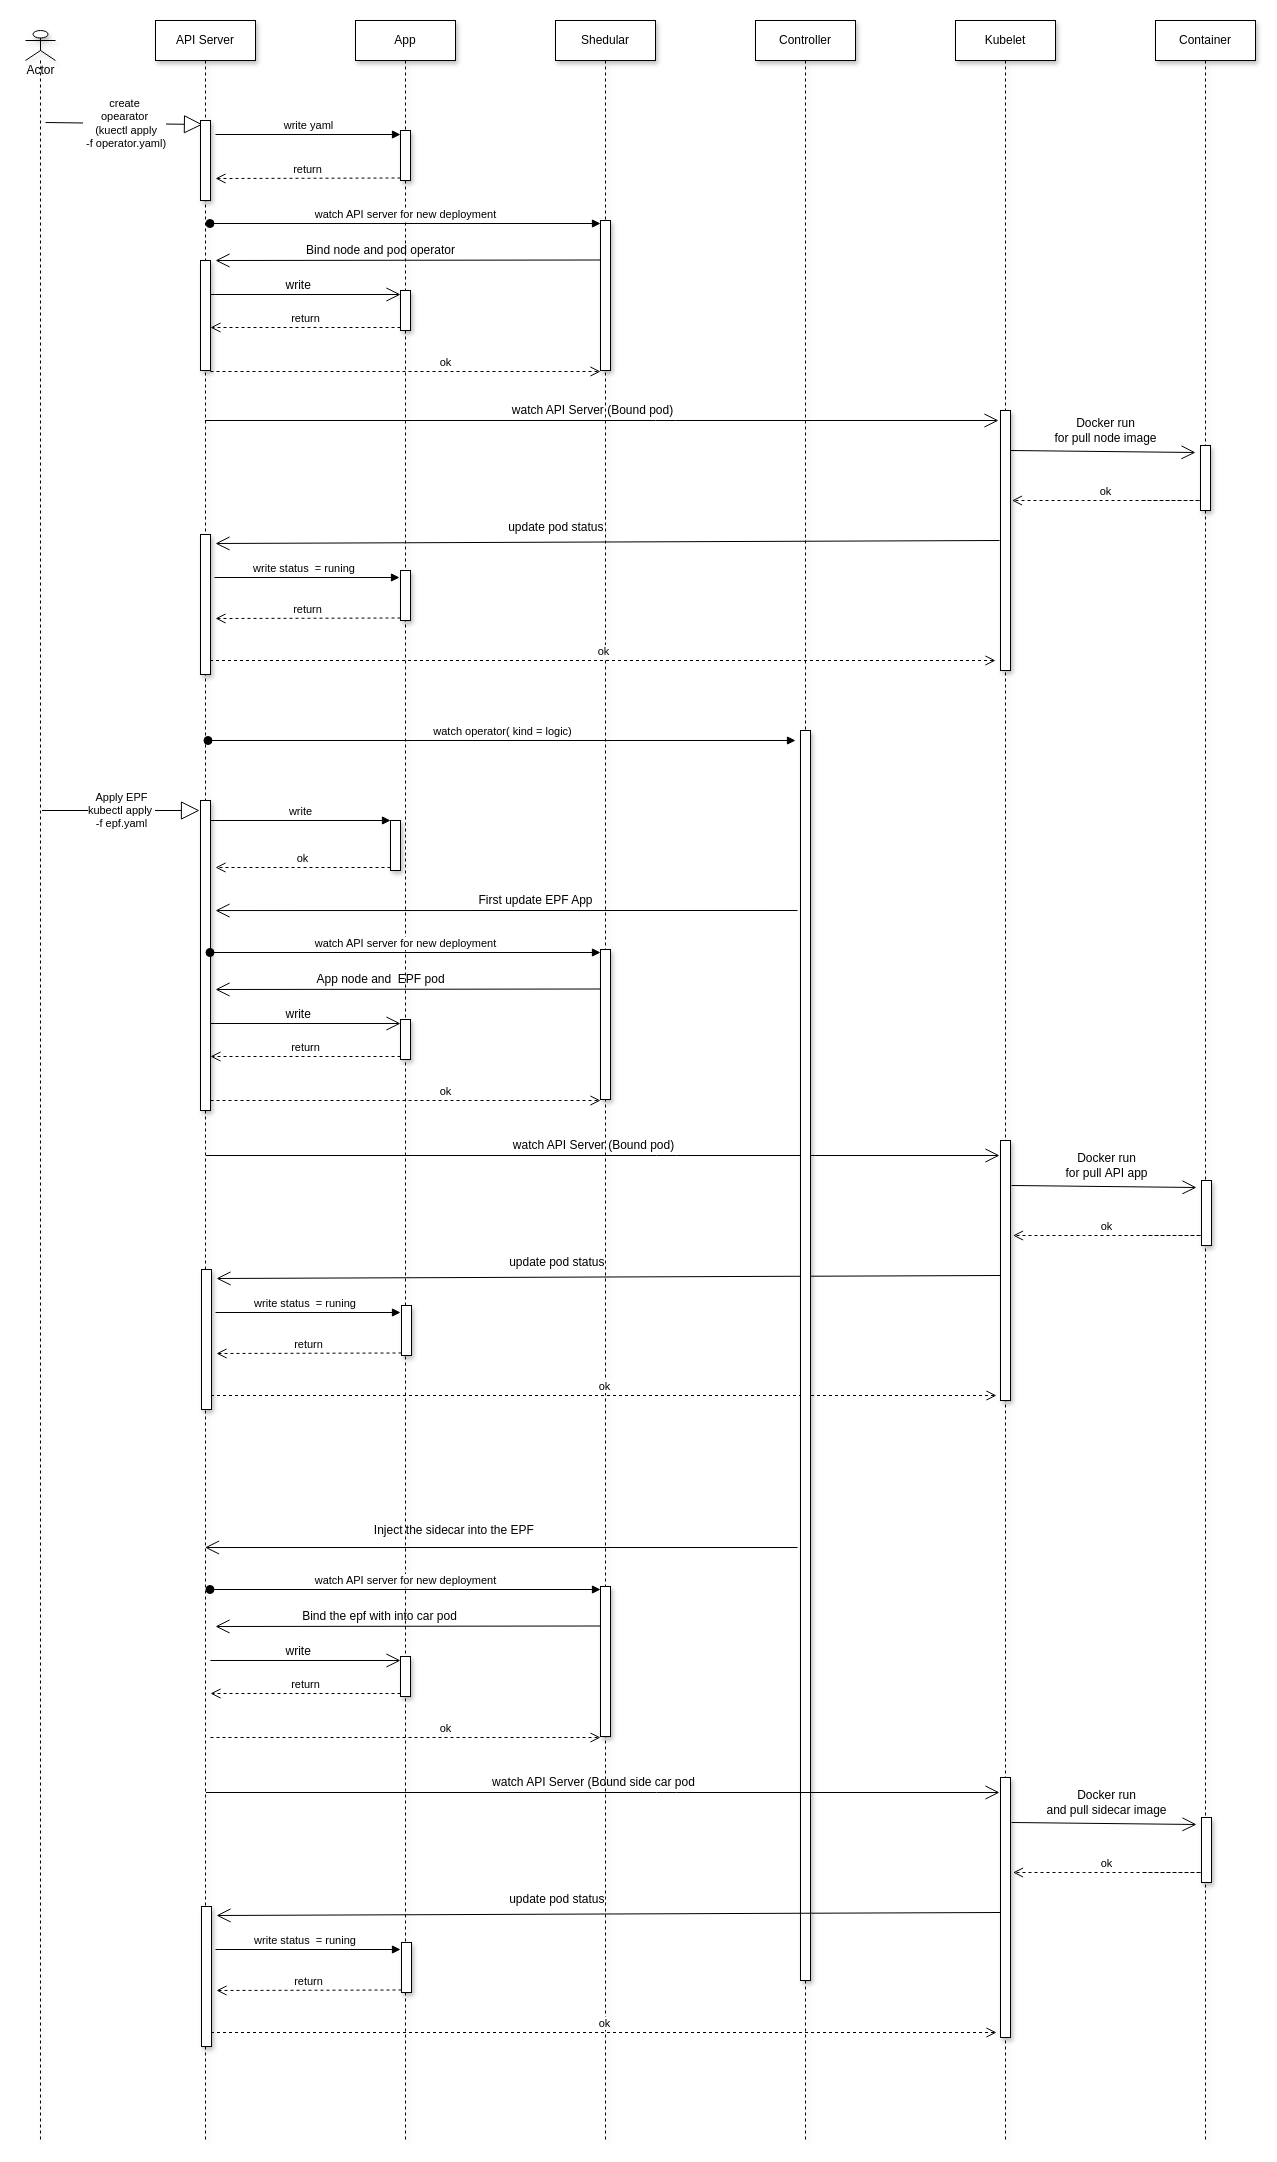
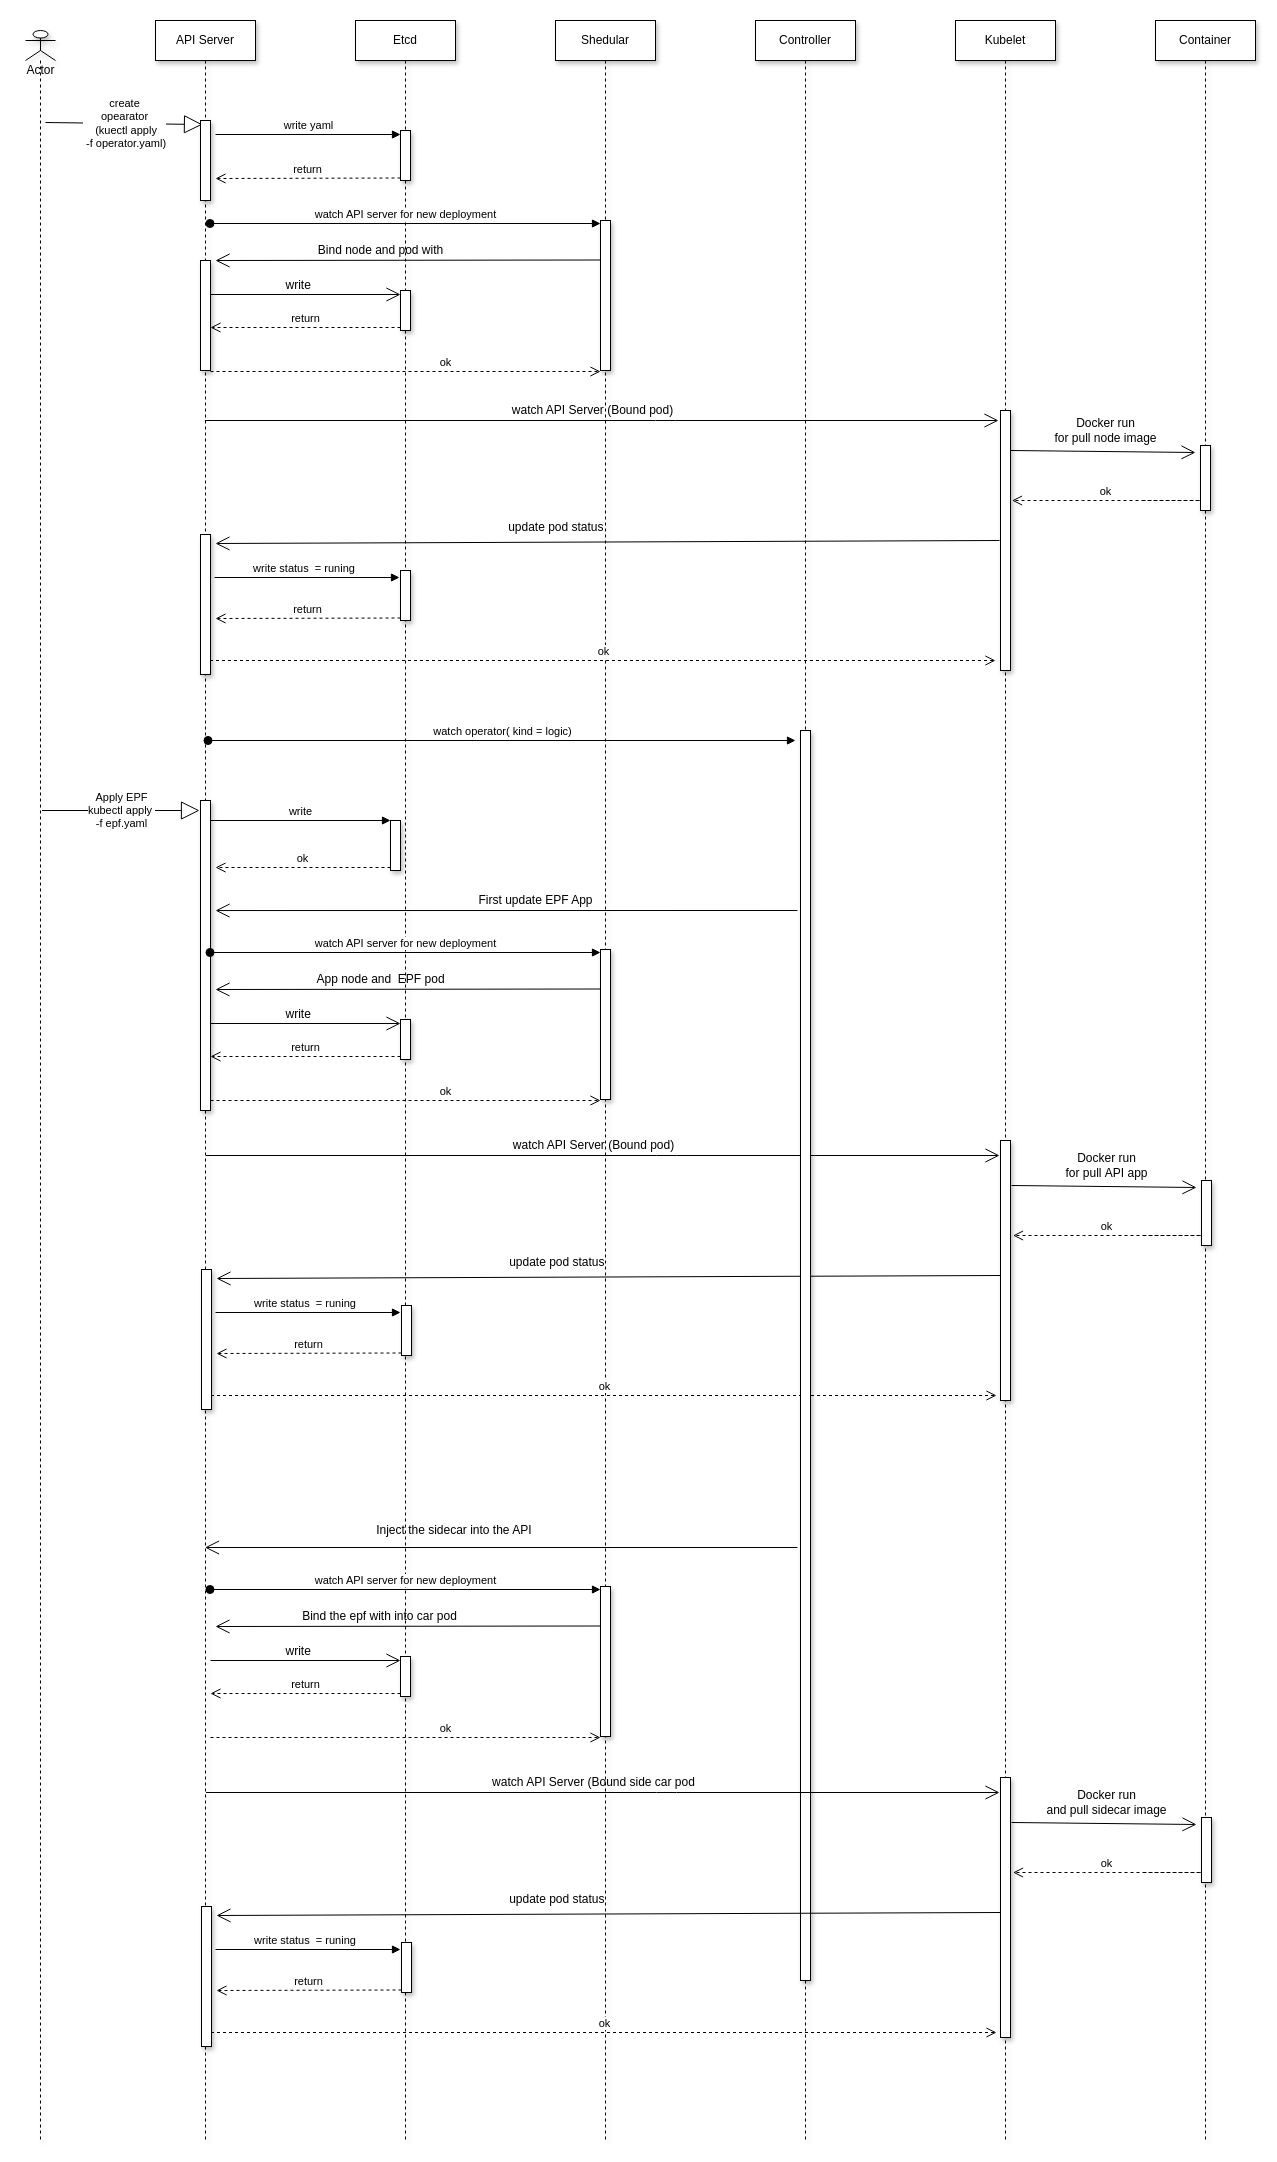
(406, 41) -> (406, 41)
(381, 251) -> (381, 251)
(456, 1531) -> (456, 1531)
